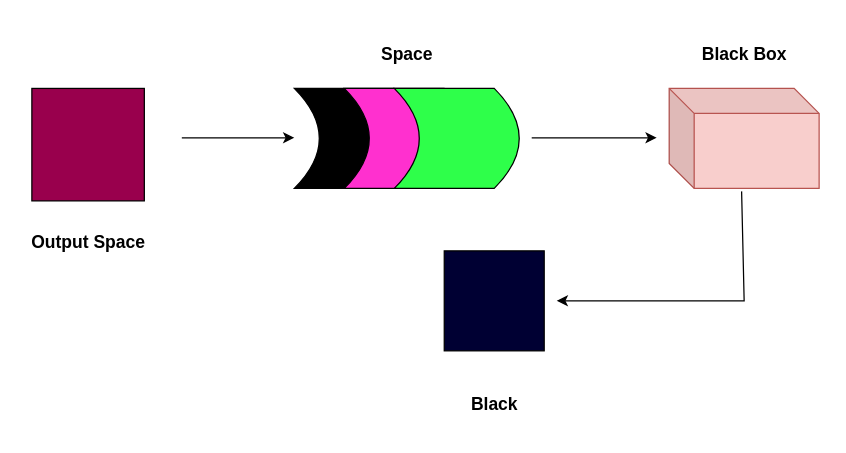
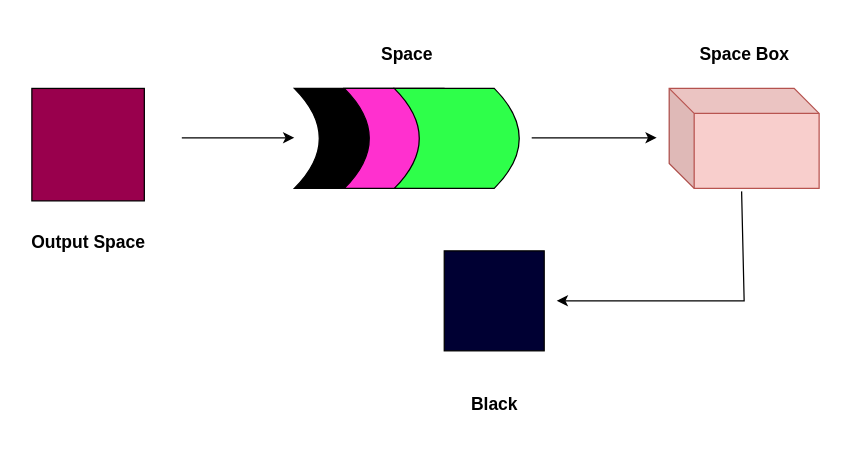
(745, 51) -> (745, 51)
